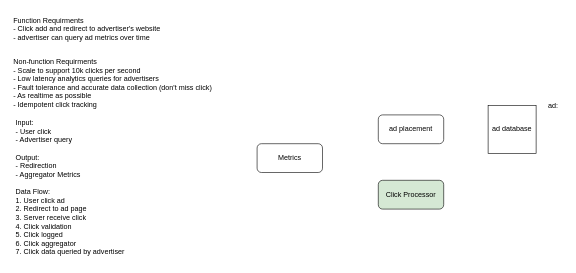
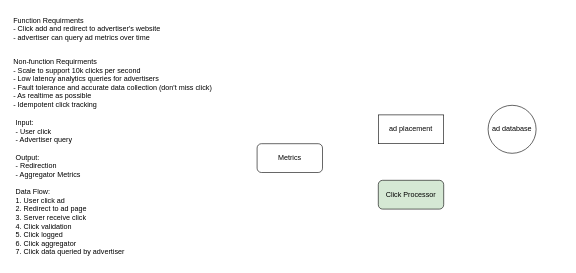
(553, 110) -> none
(411, 129) -> (411, 129)
(512, 129) -> (512, 129)
